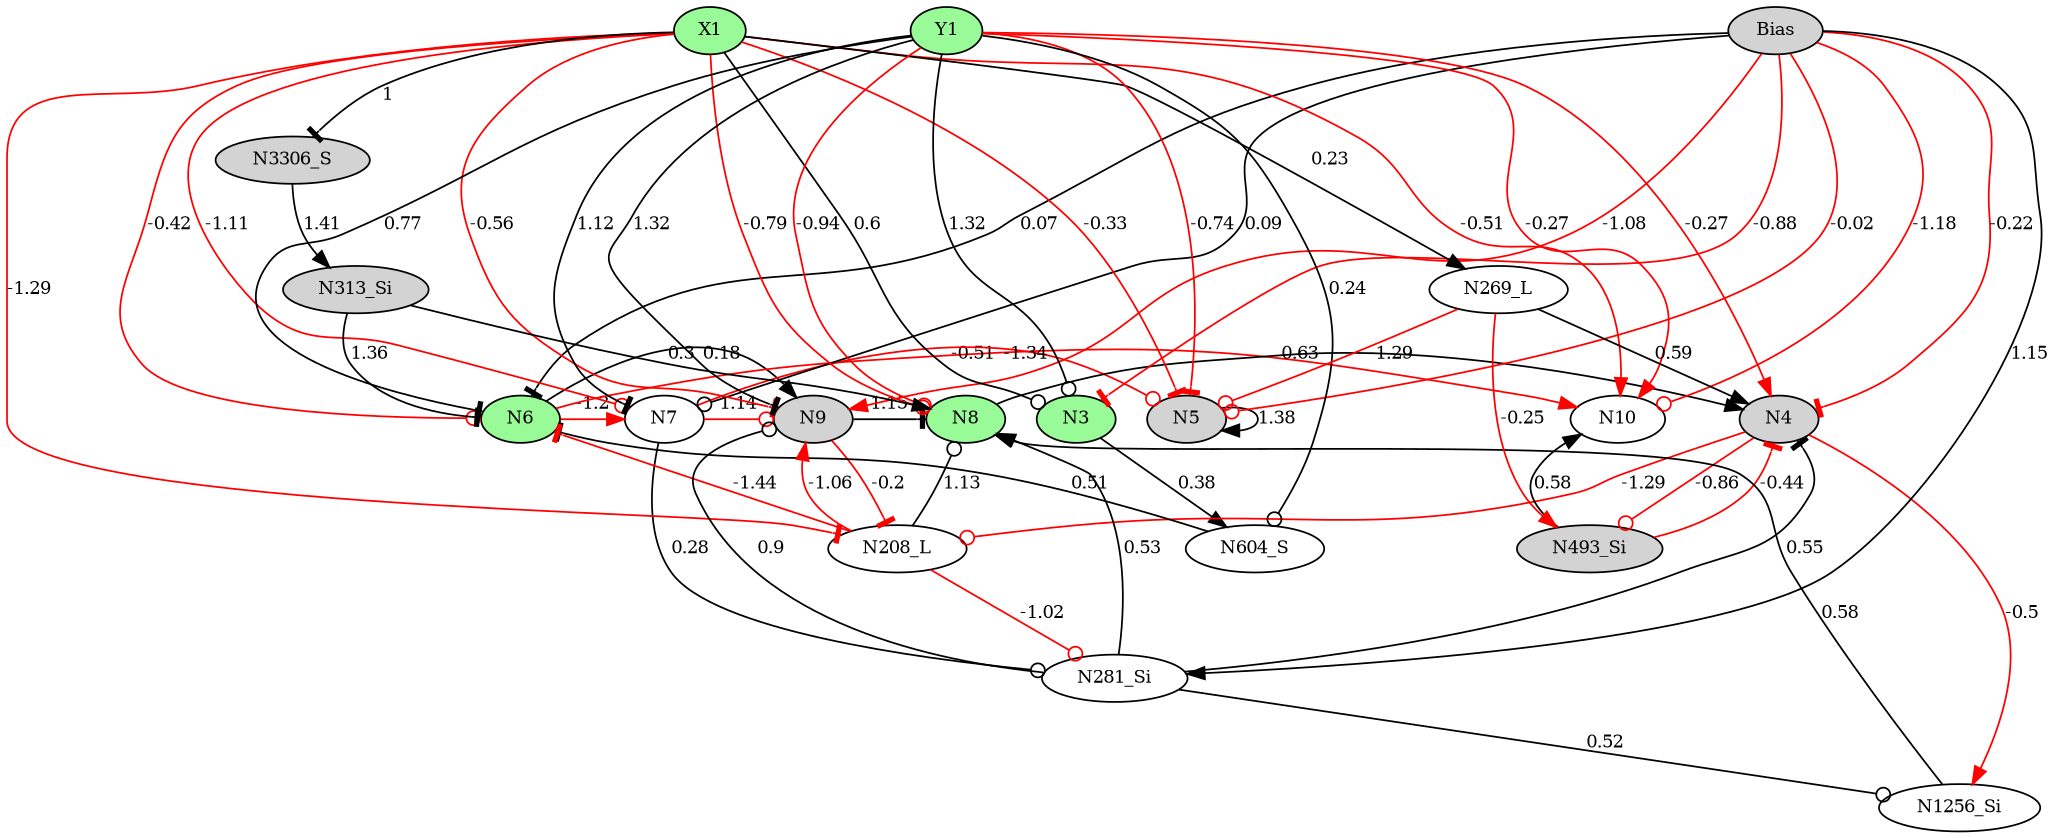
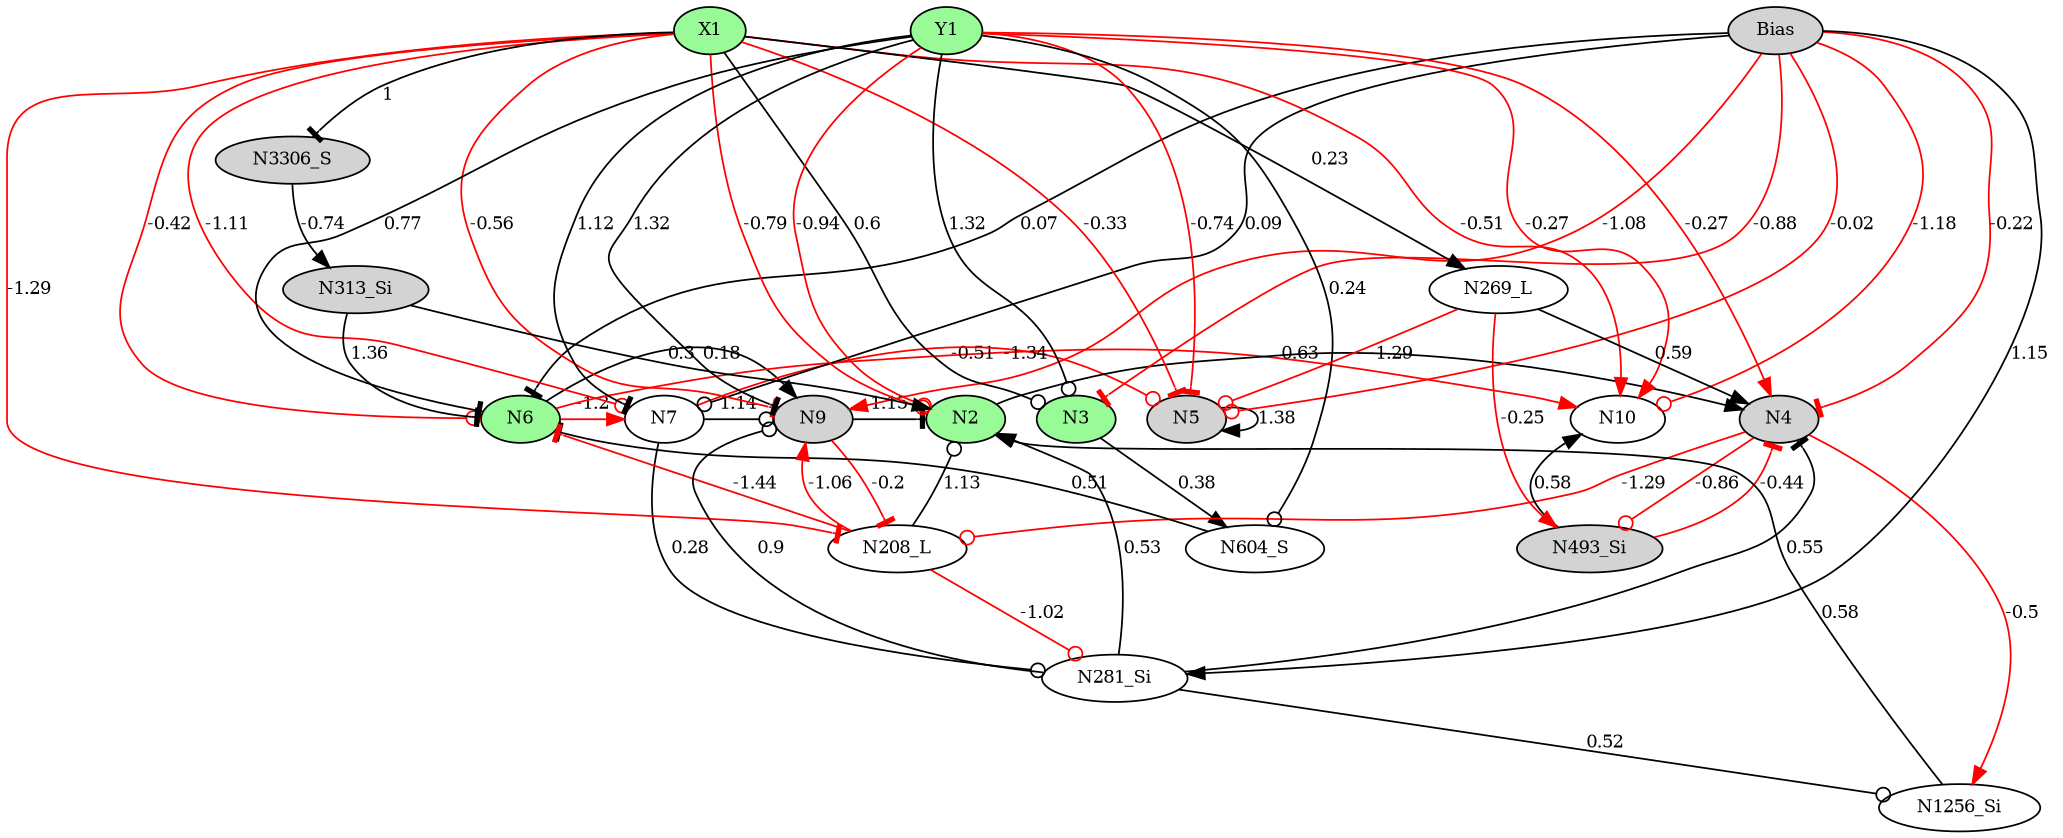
(323, 225) -> (323, 225)
(732, 419) -> (732, 419)
(966, 419) -> (966, 419)
